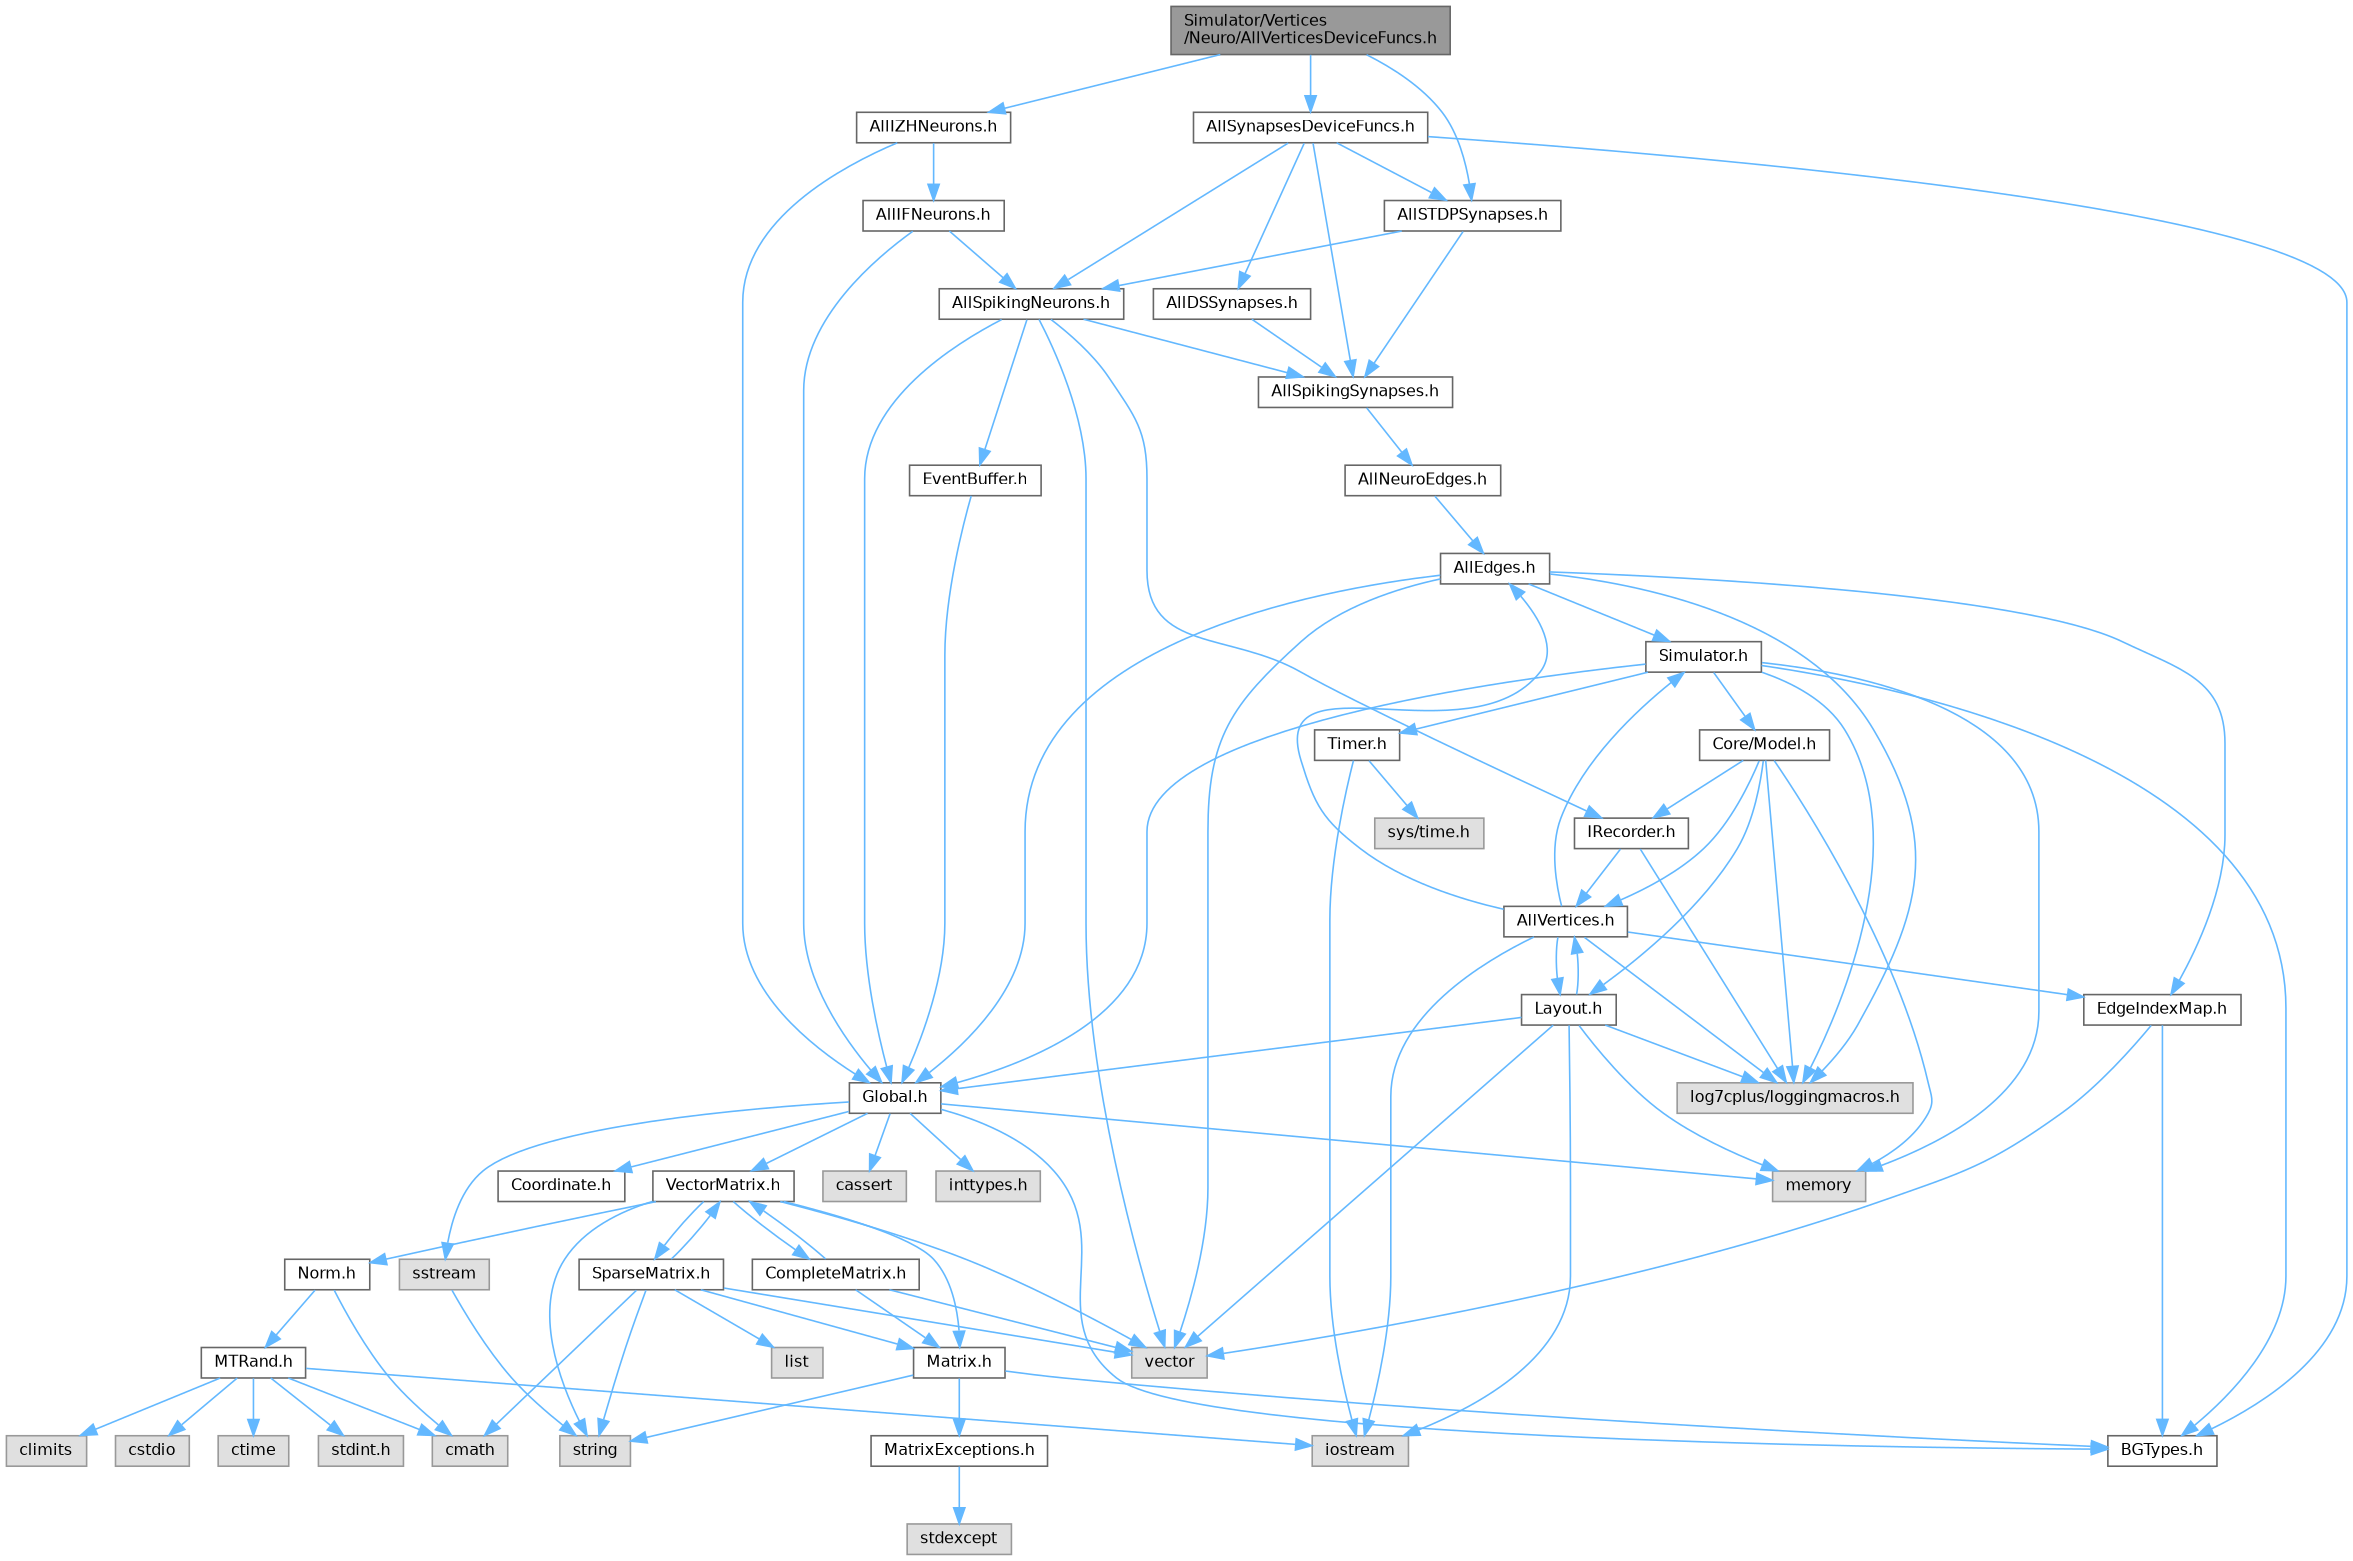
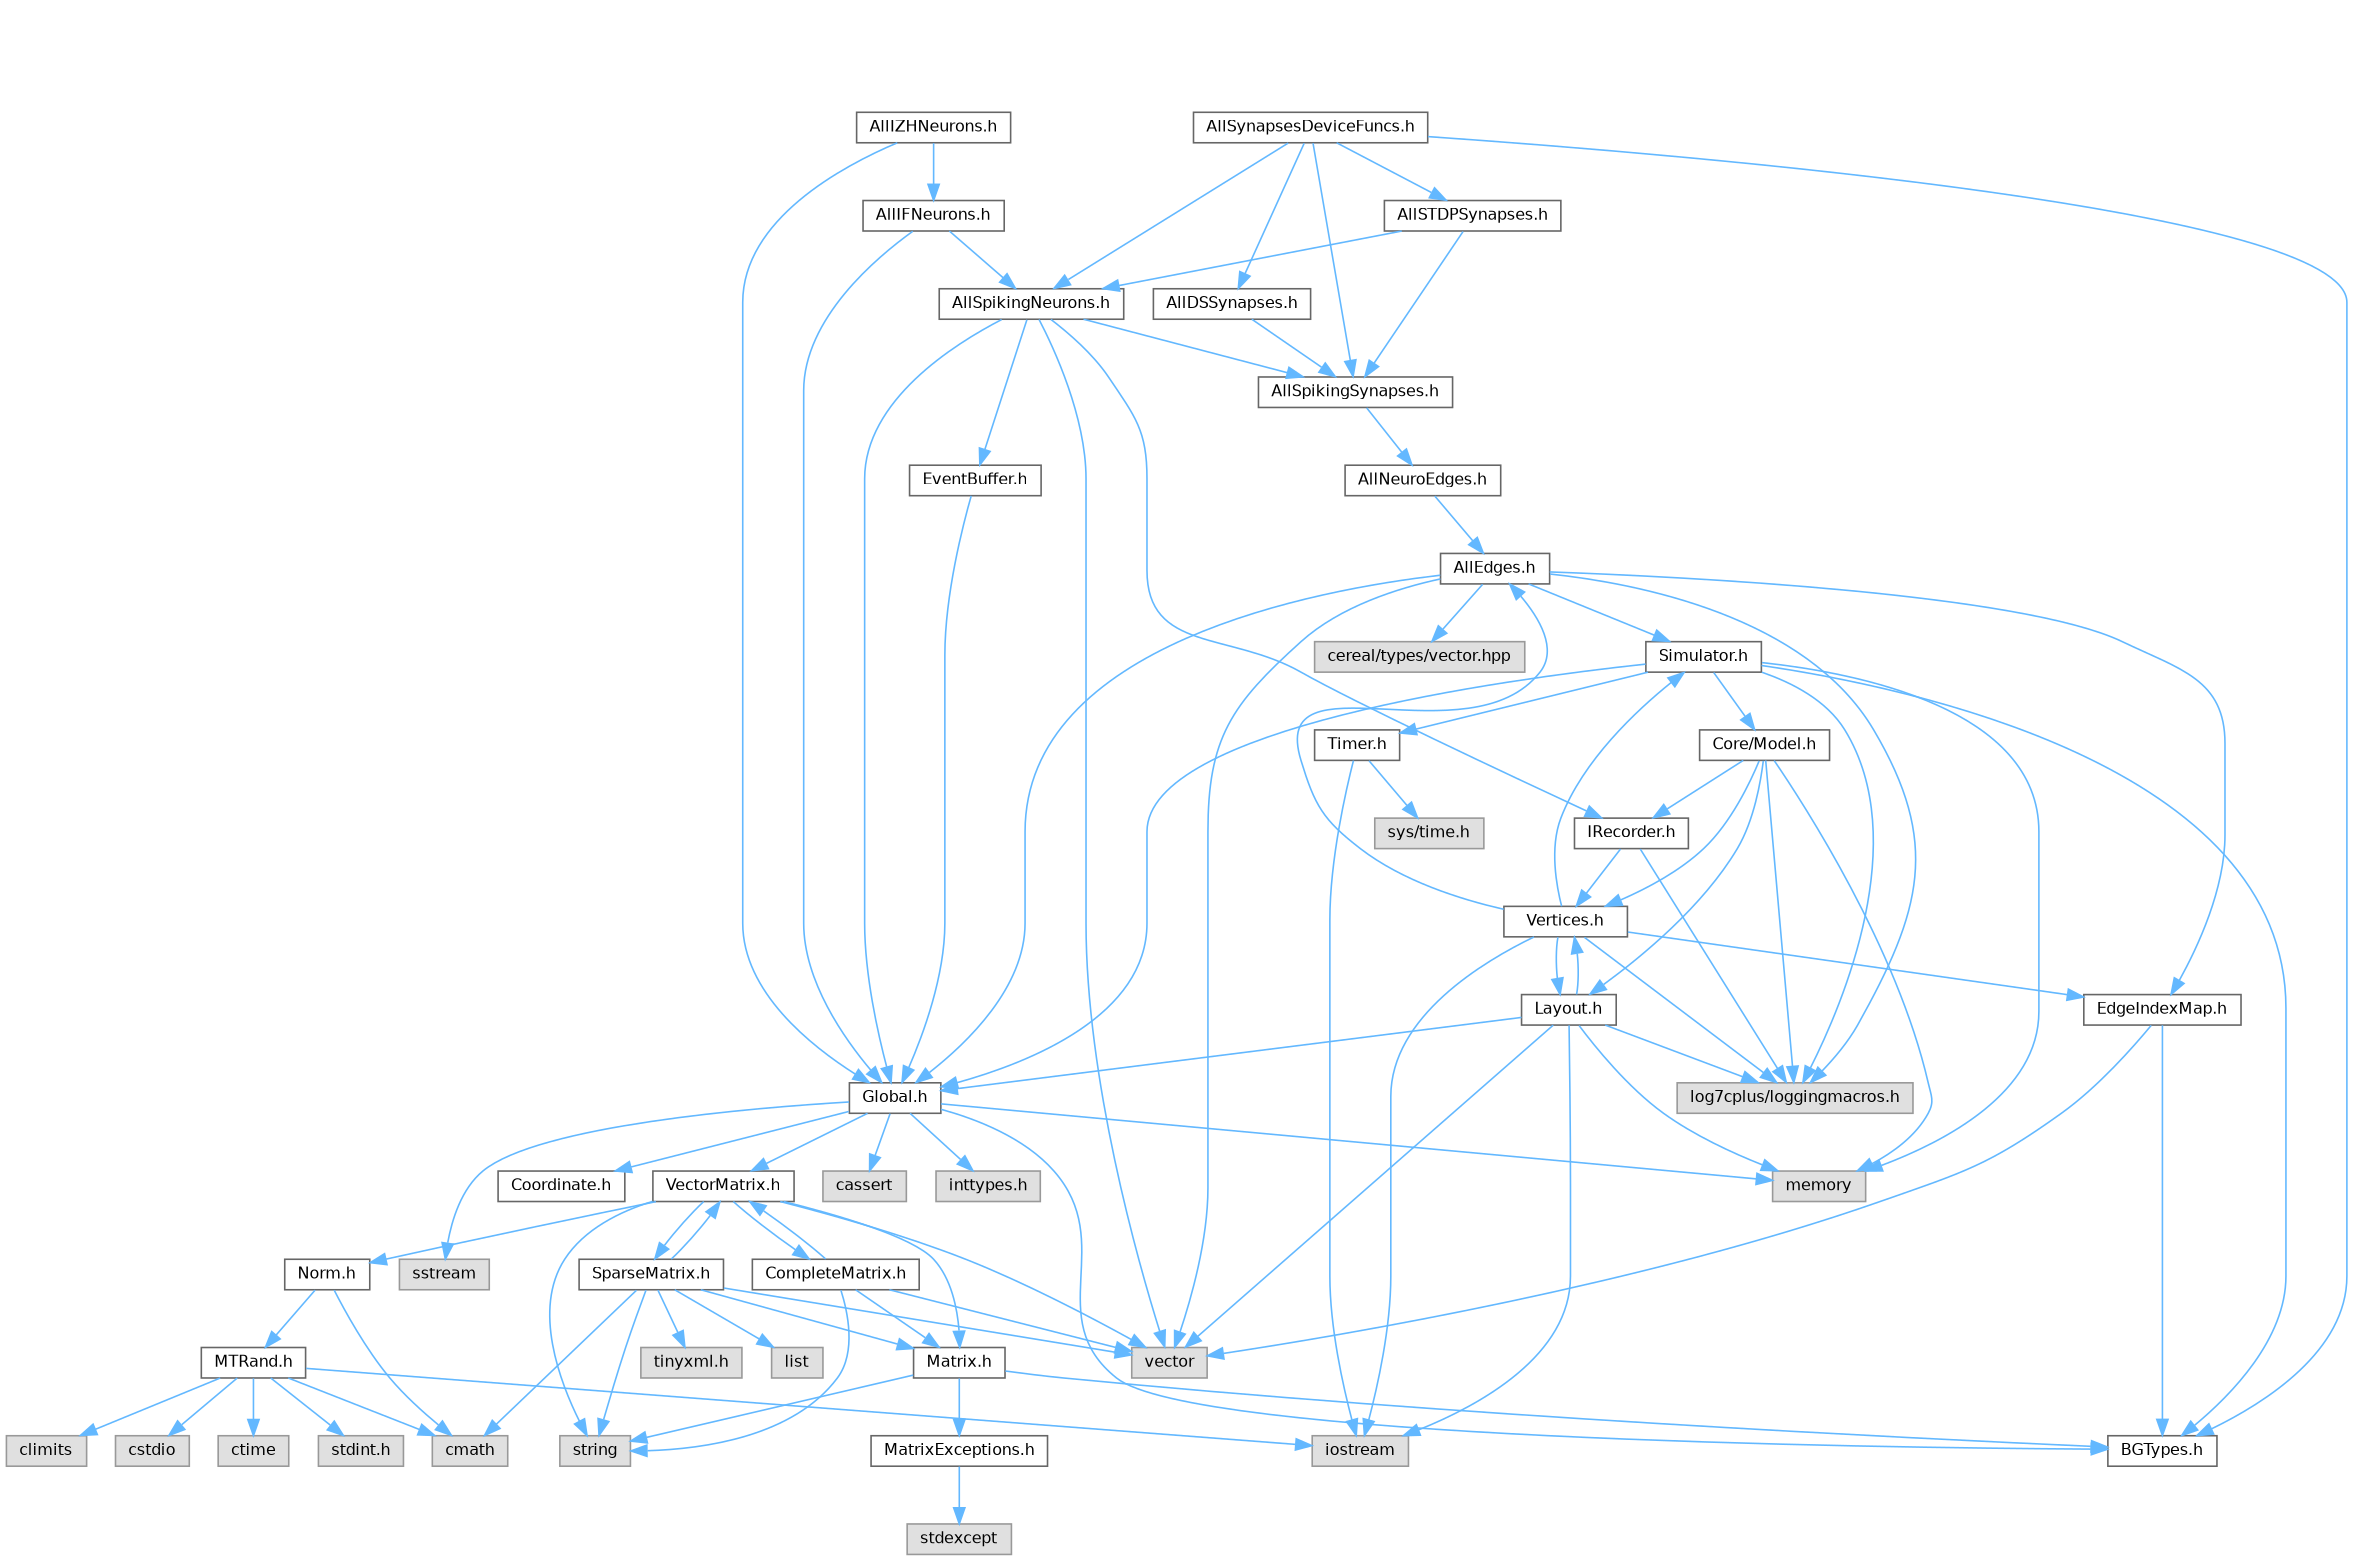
(1311, 30) -> none
none -> (1420, 657)
(1566, 922) -> (1566, 922)
none -> (691, 1363)
(500, 1364) -> (792, 1416)
